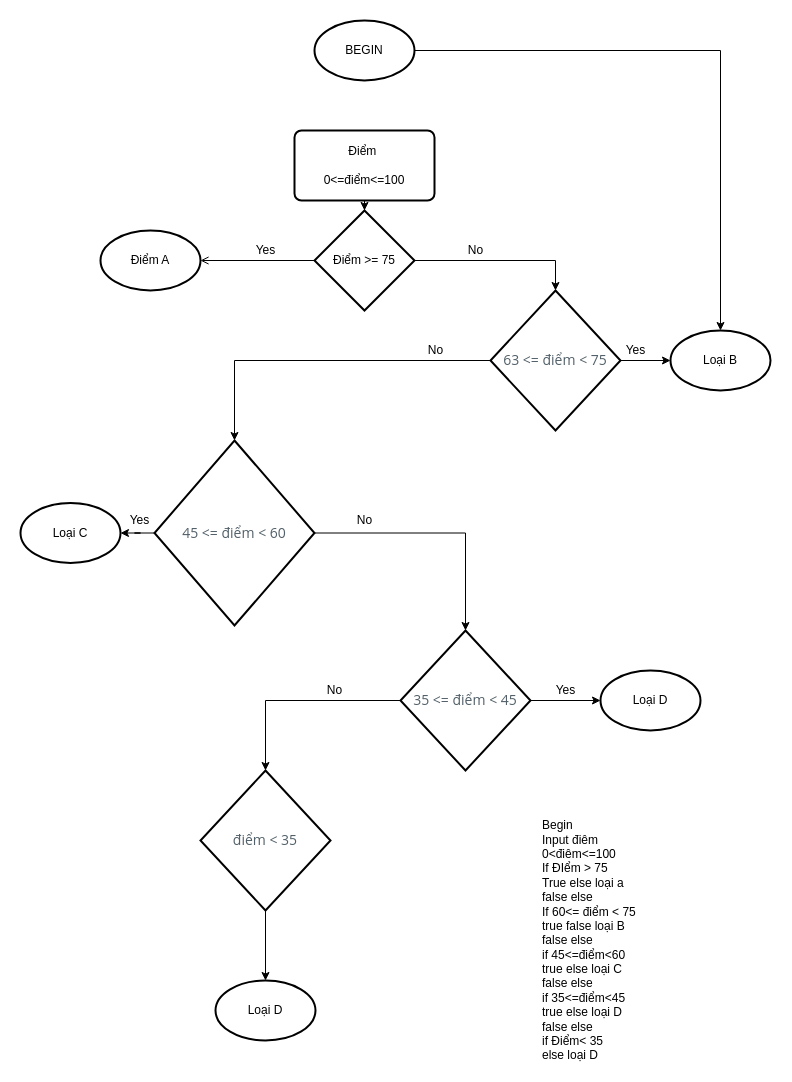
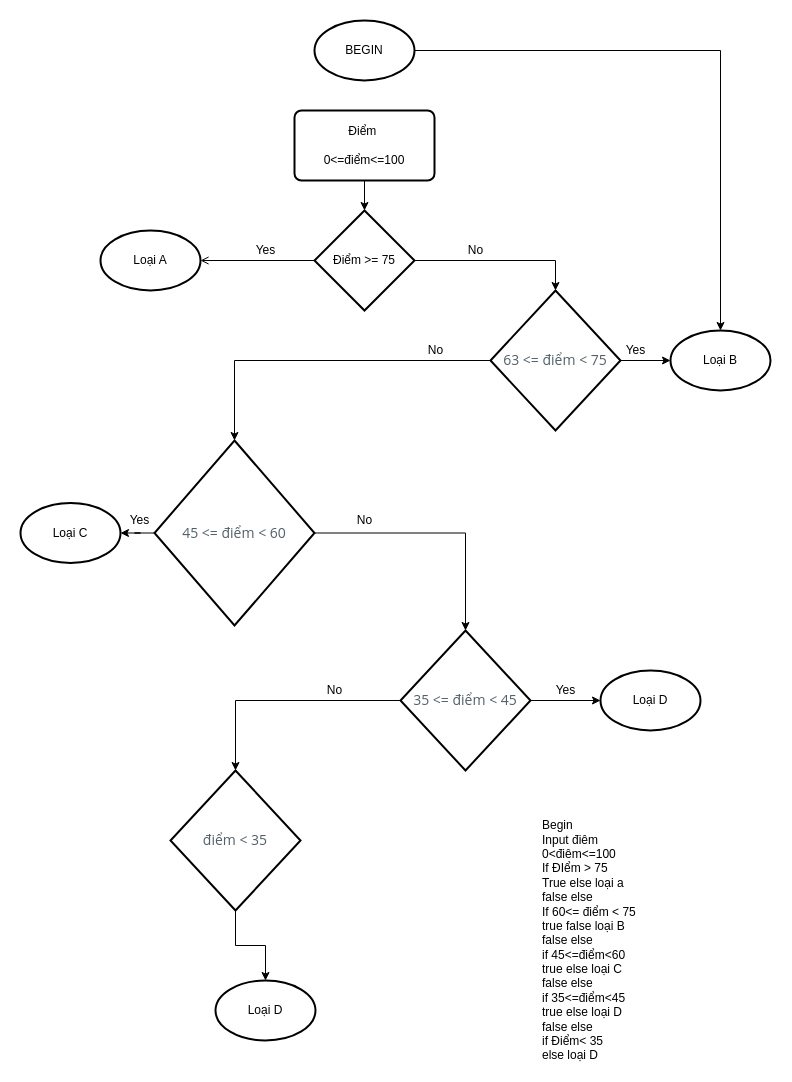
(365, 166) -> (365, 146)
(151, 261) -> (151, 261)
(266, 841) -> (236, 841)
